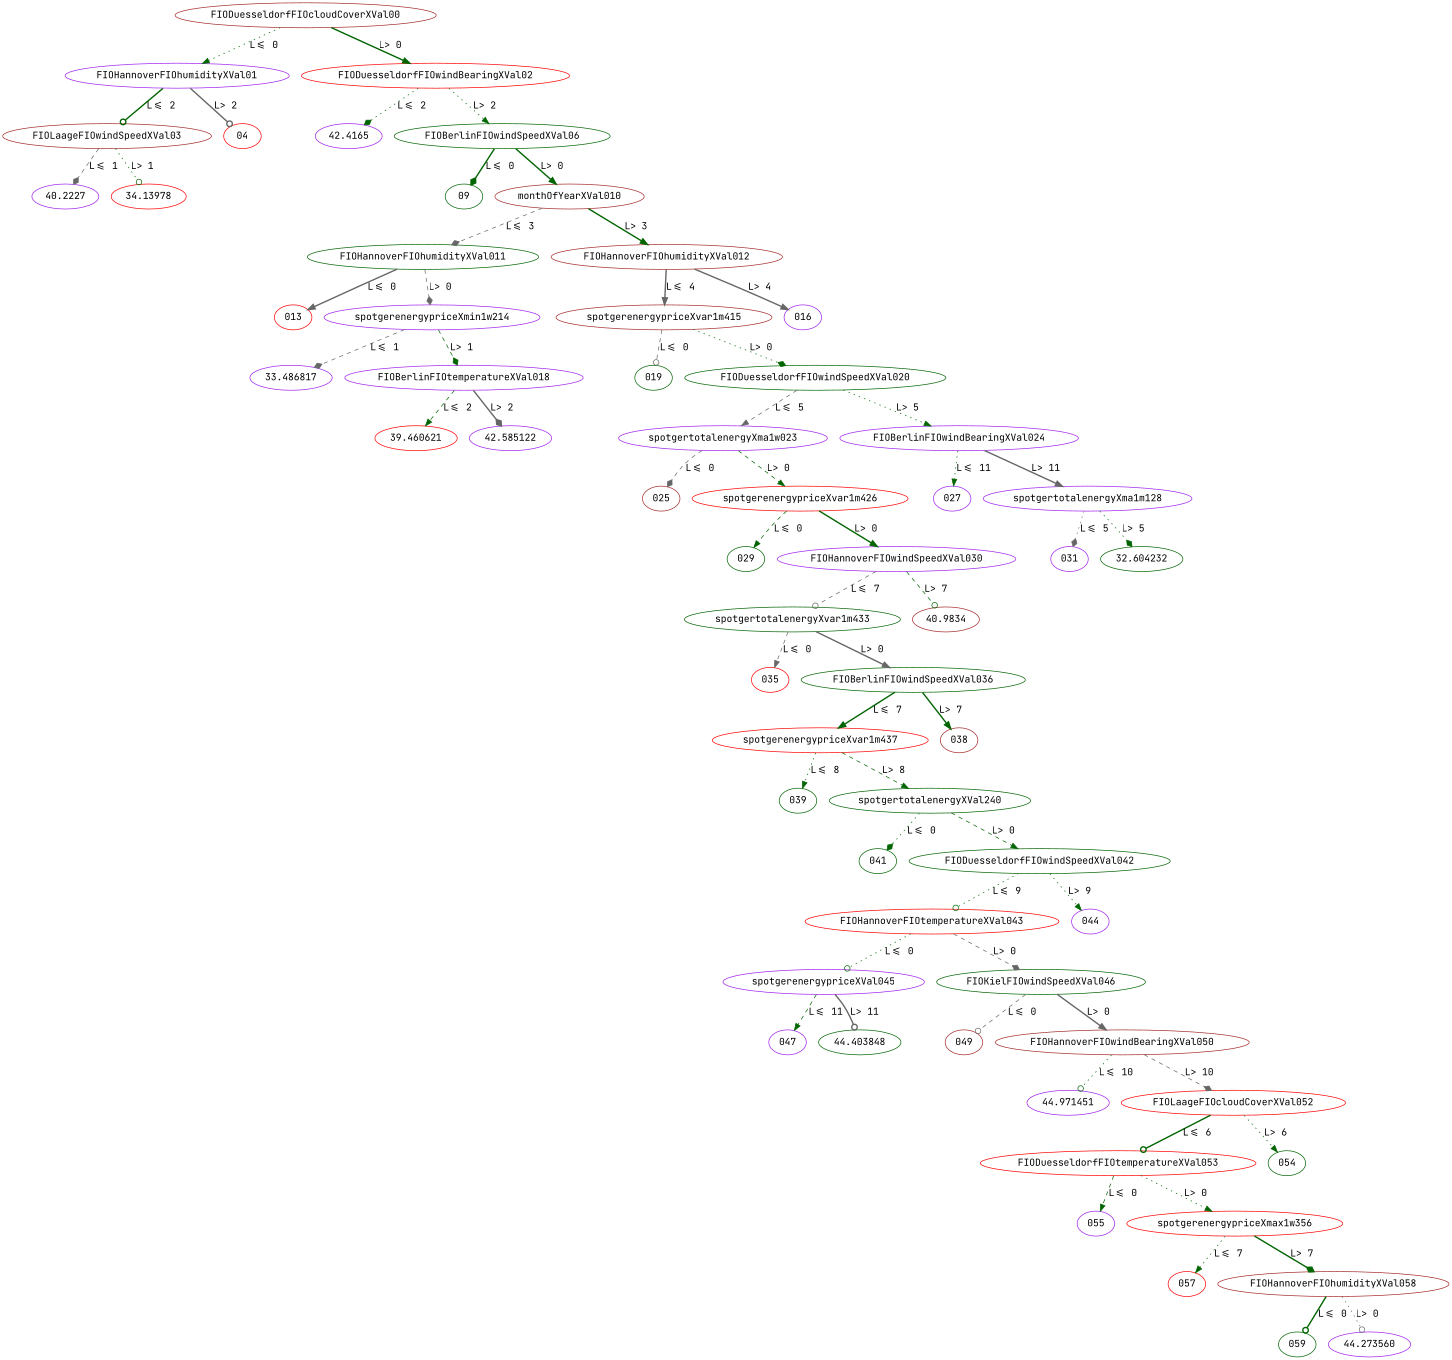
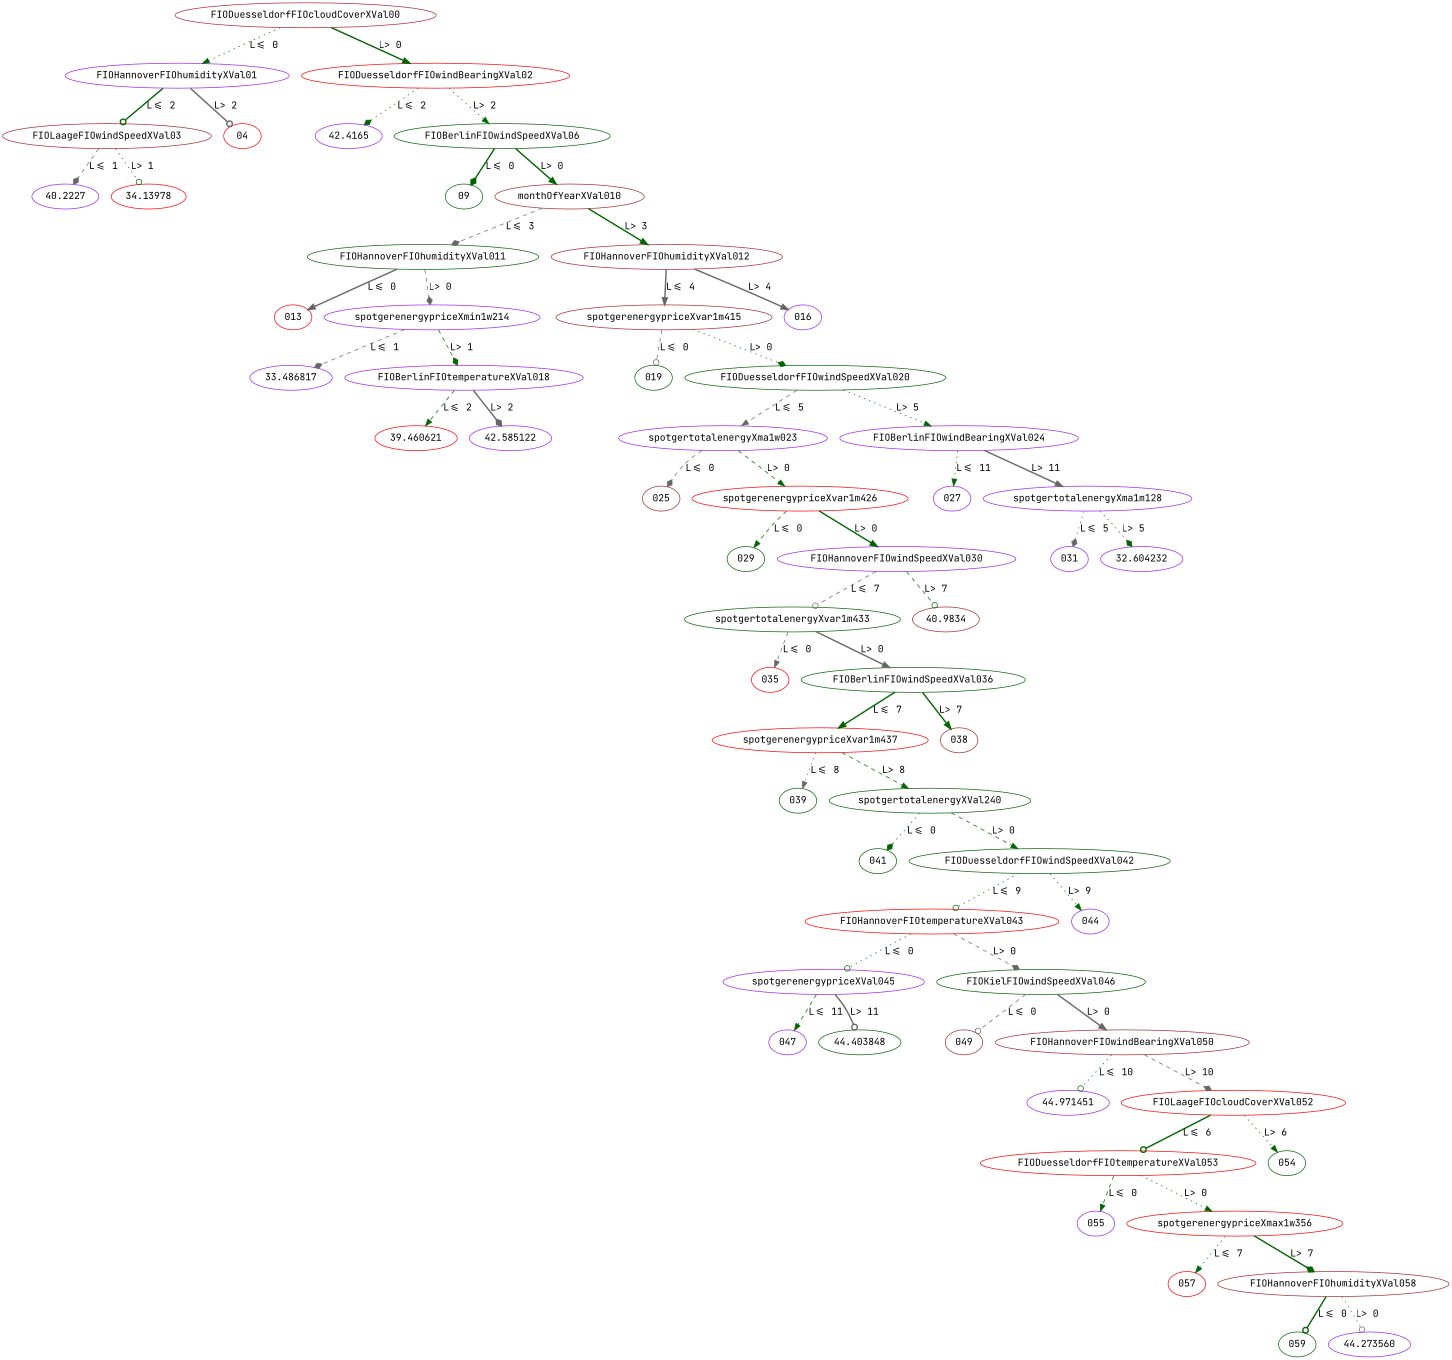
(1142, 559) -> (1142, 559)
(810, 767) -> (810, 767)
